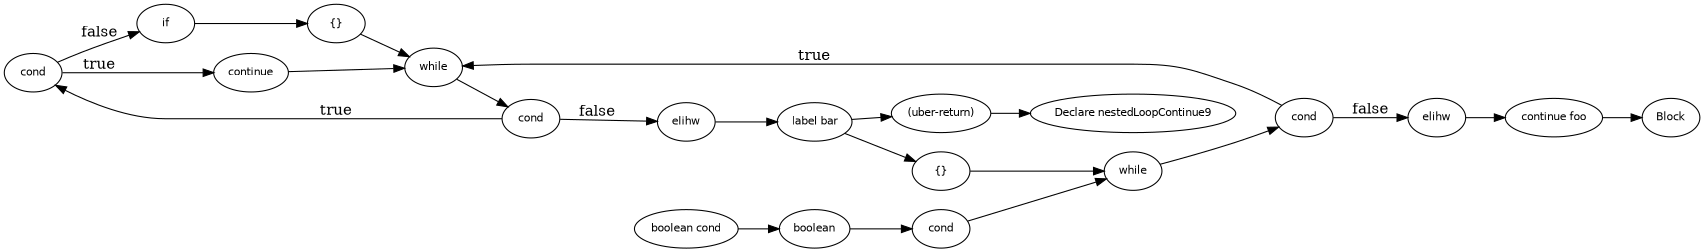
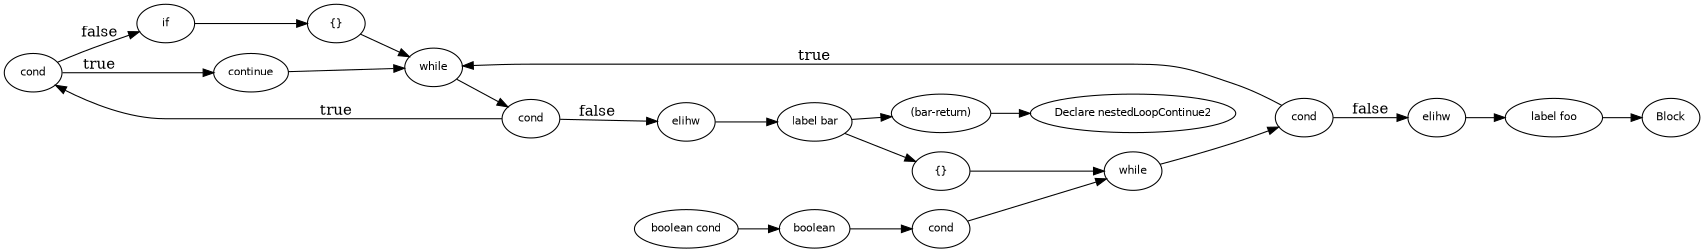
(941, 113) -> (941, 113)
(1133, 113) -> (1133, 113)
(1554, 118) -> (1554, 118)
